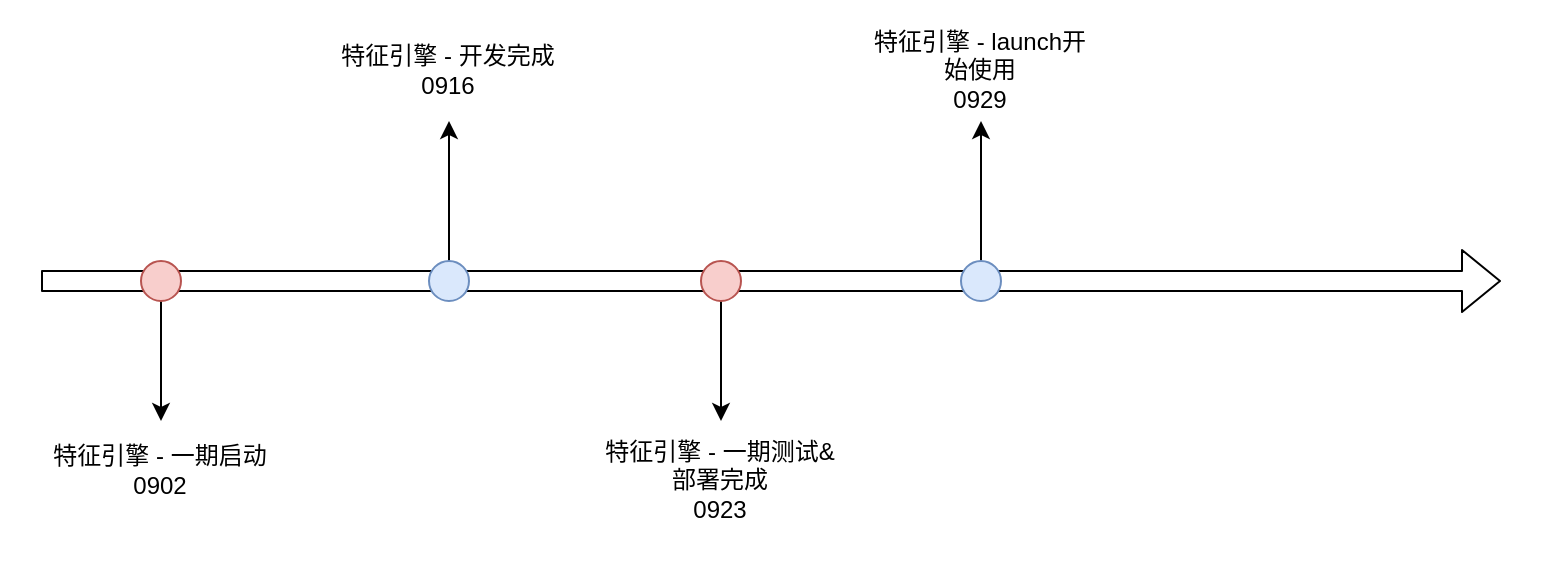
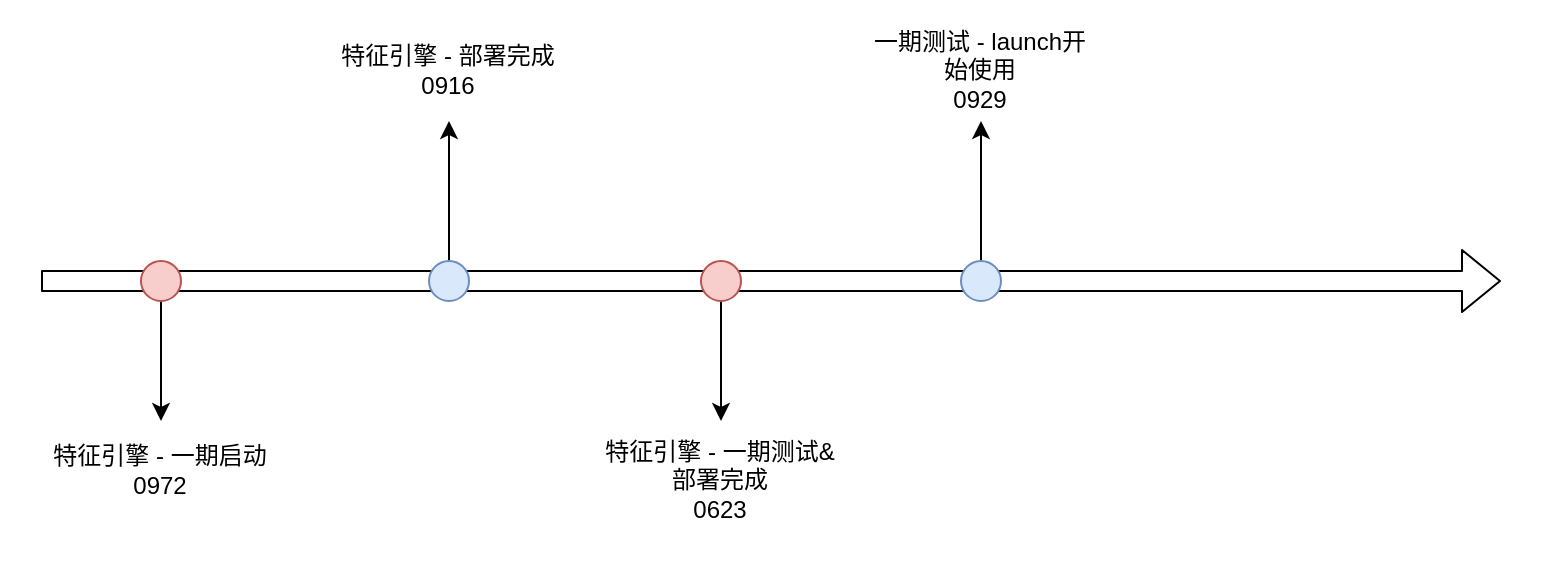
(449, 71) -> (449, 71)
(981, 71) -> (981, 71)
(161, 471) -> (161, 471)
(721, 481) -> (721, 481)
